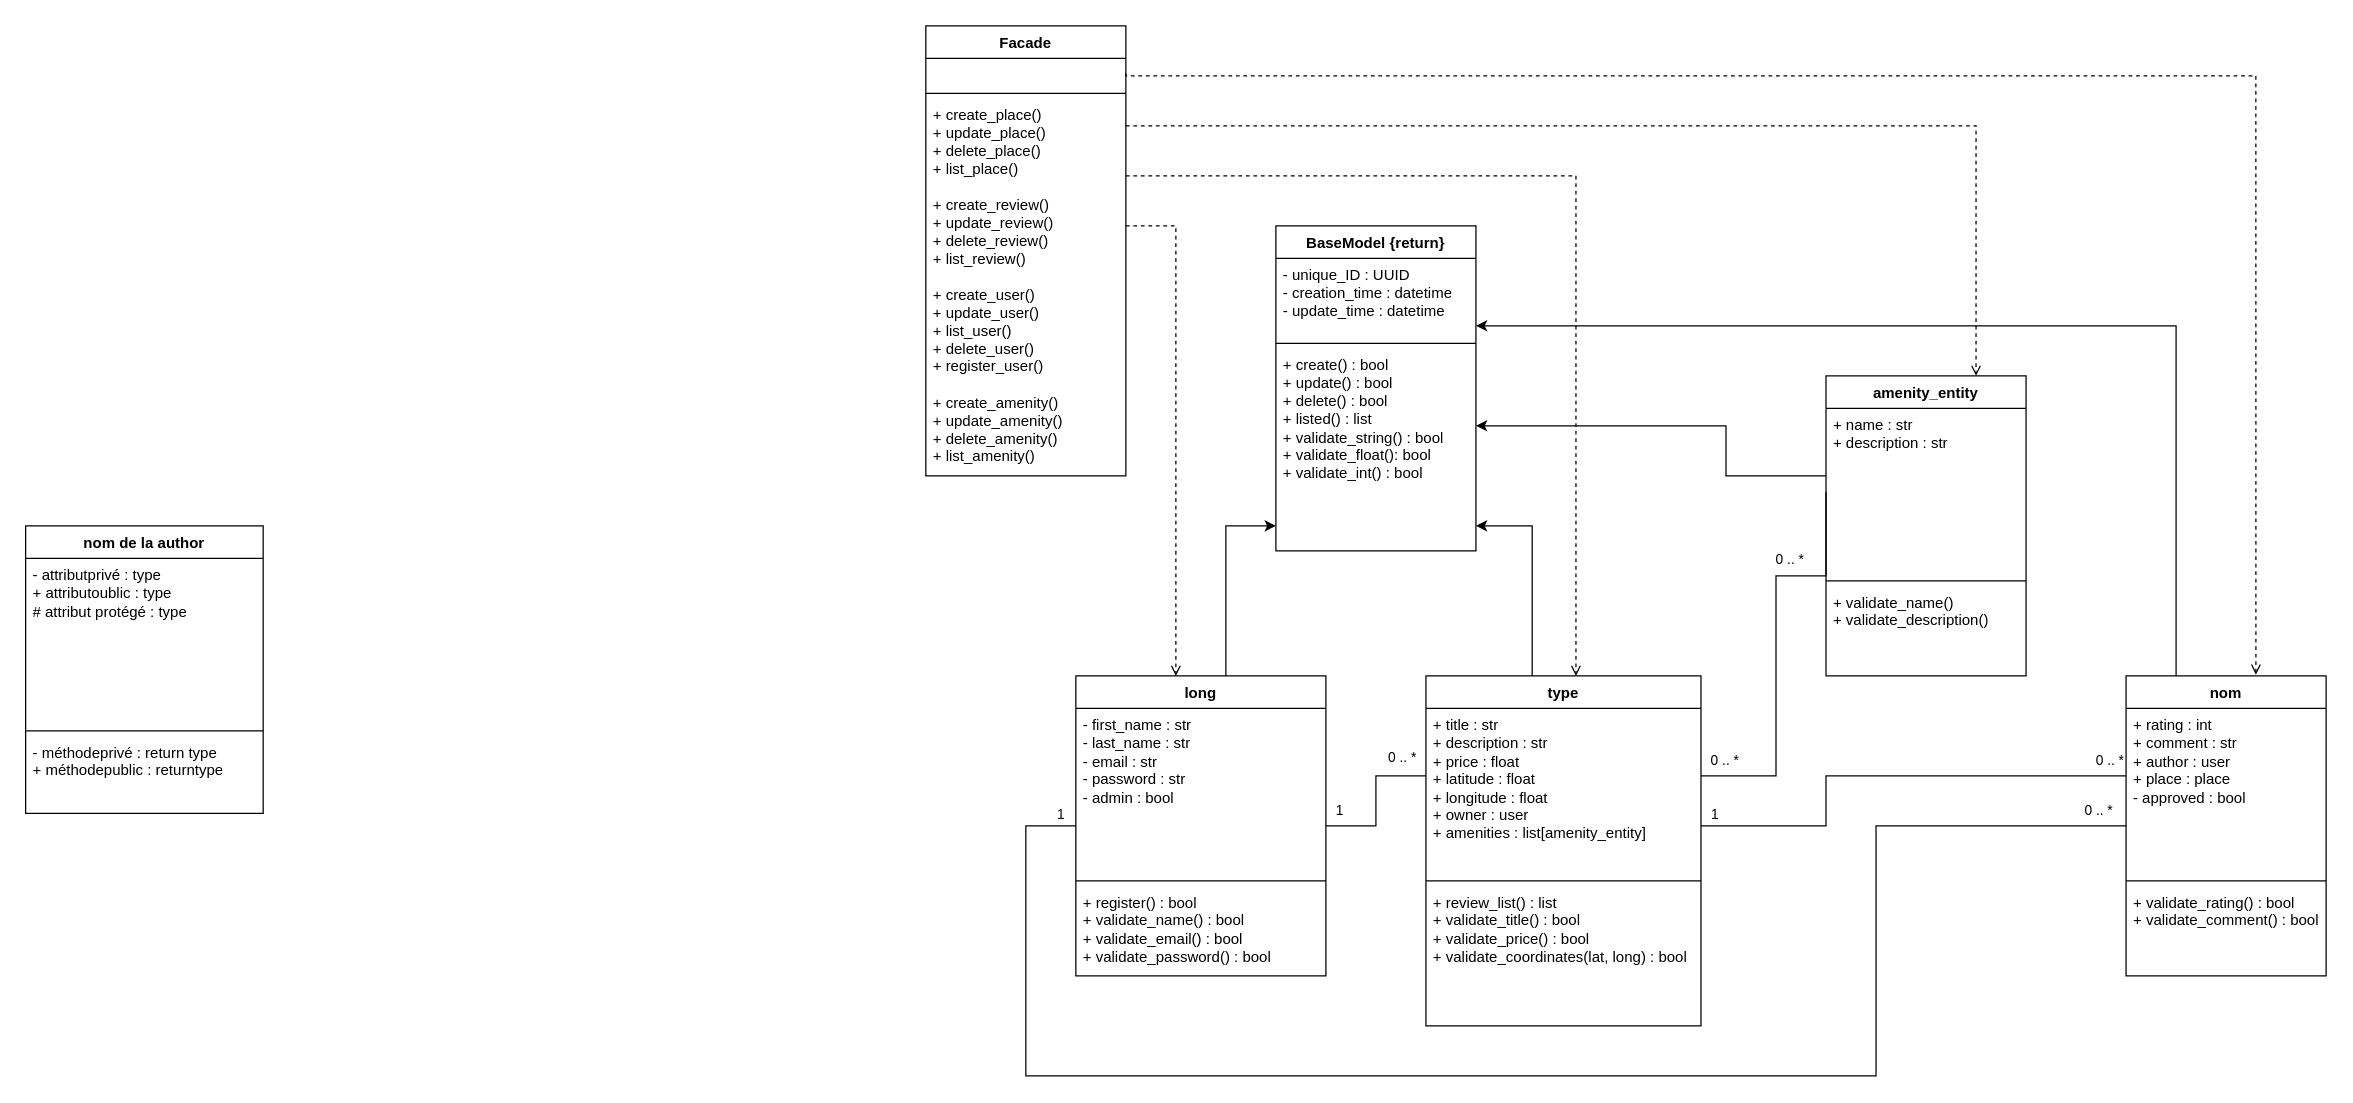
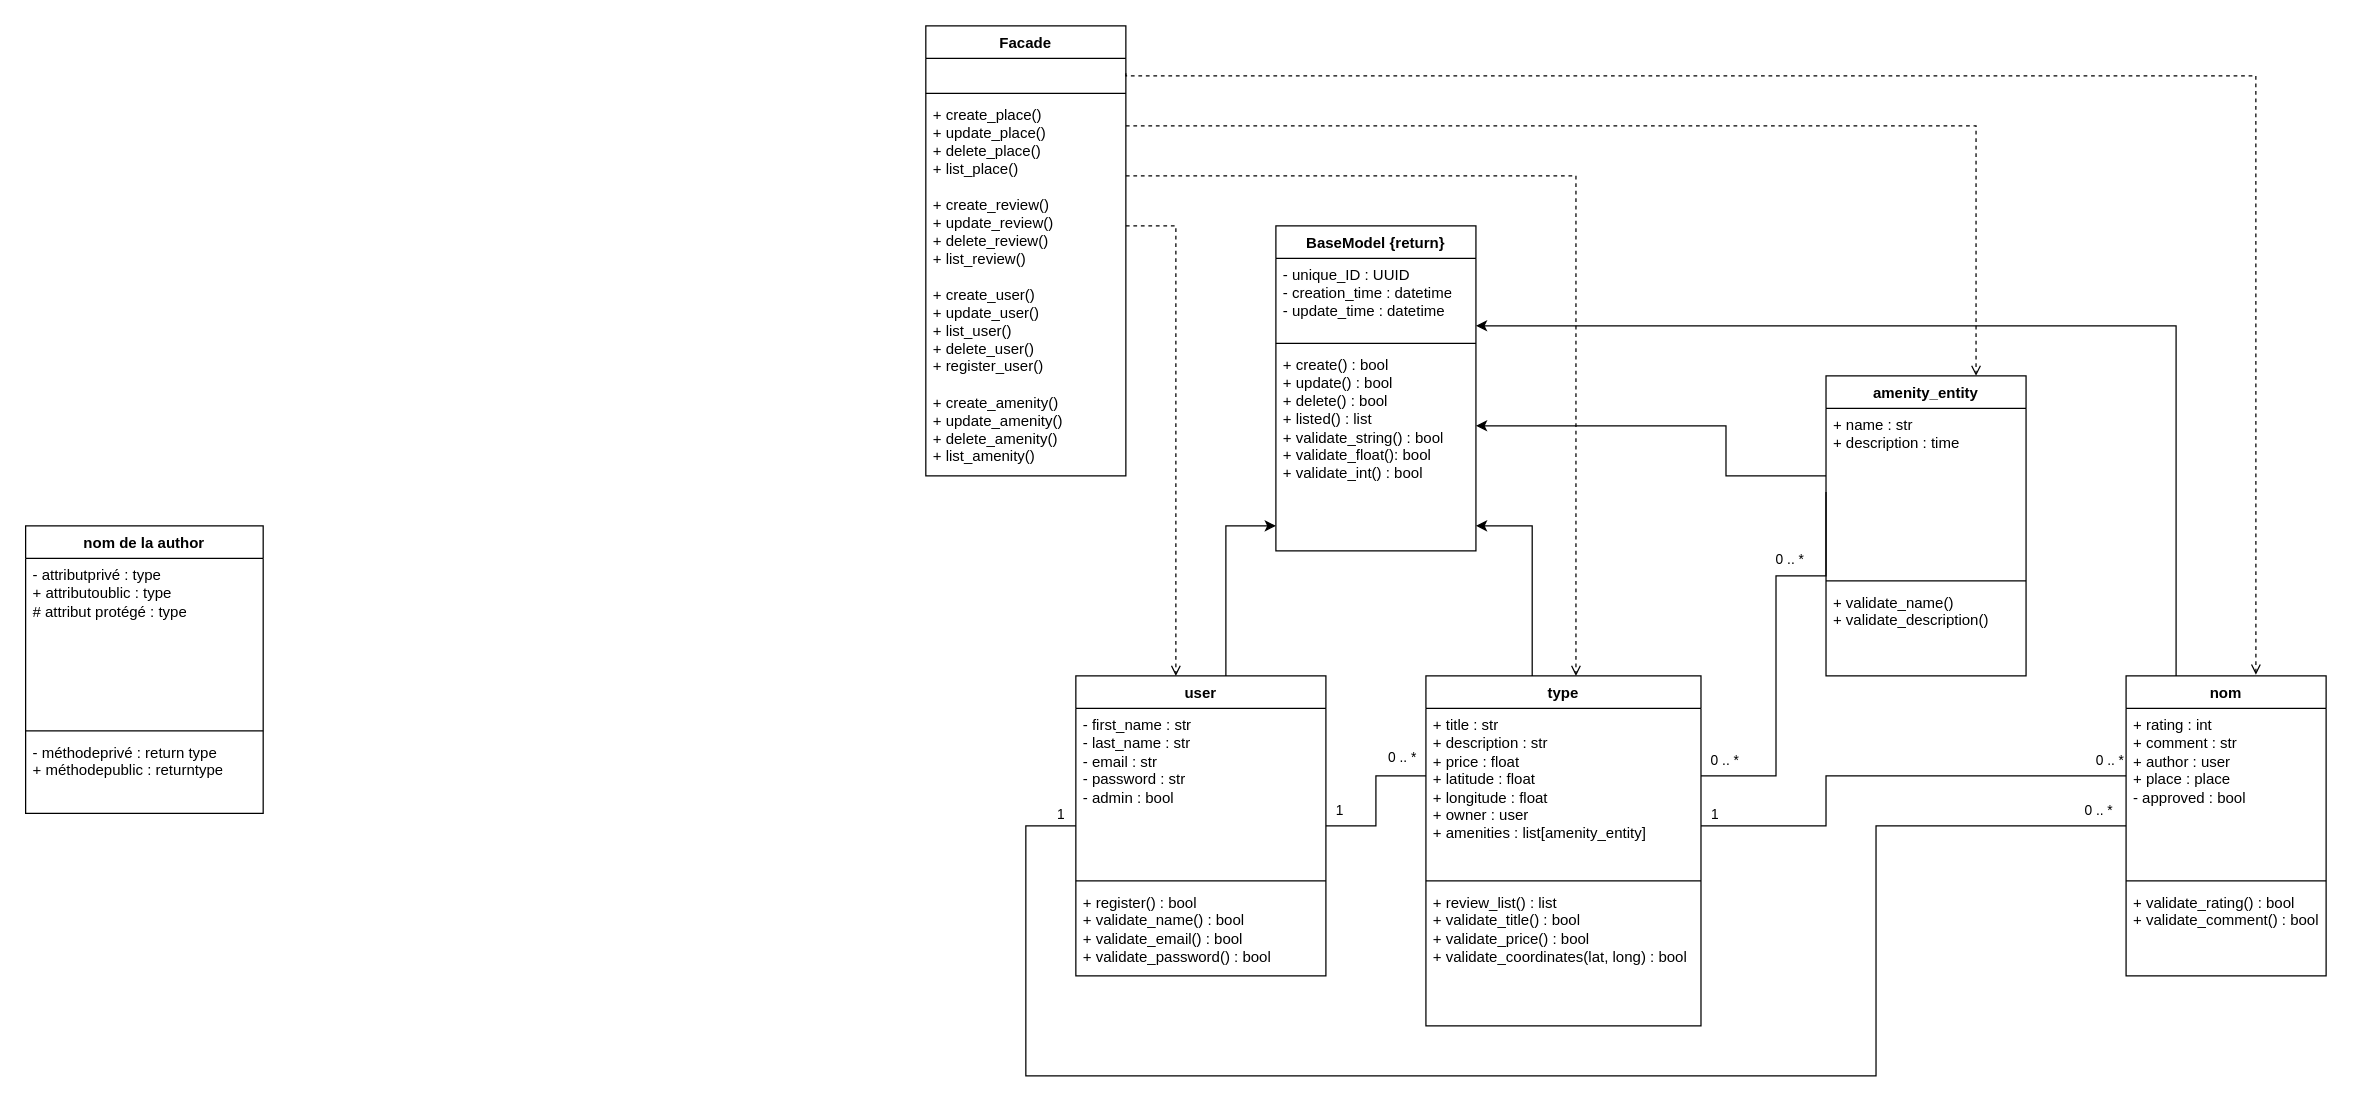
(1901, 435) -> (1903, 435)
(1201, 693) -> (1201, 693)
